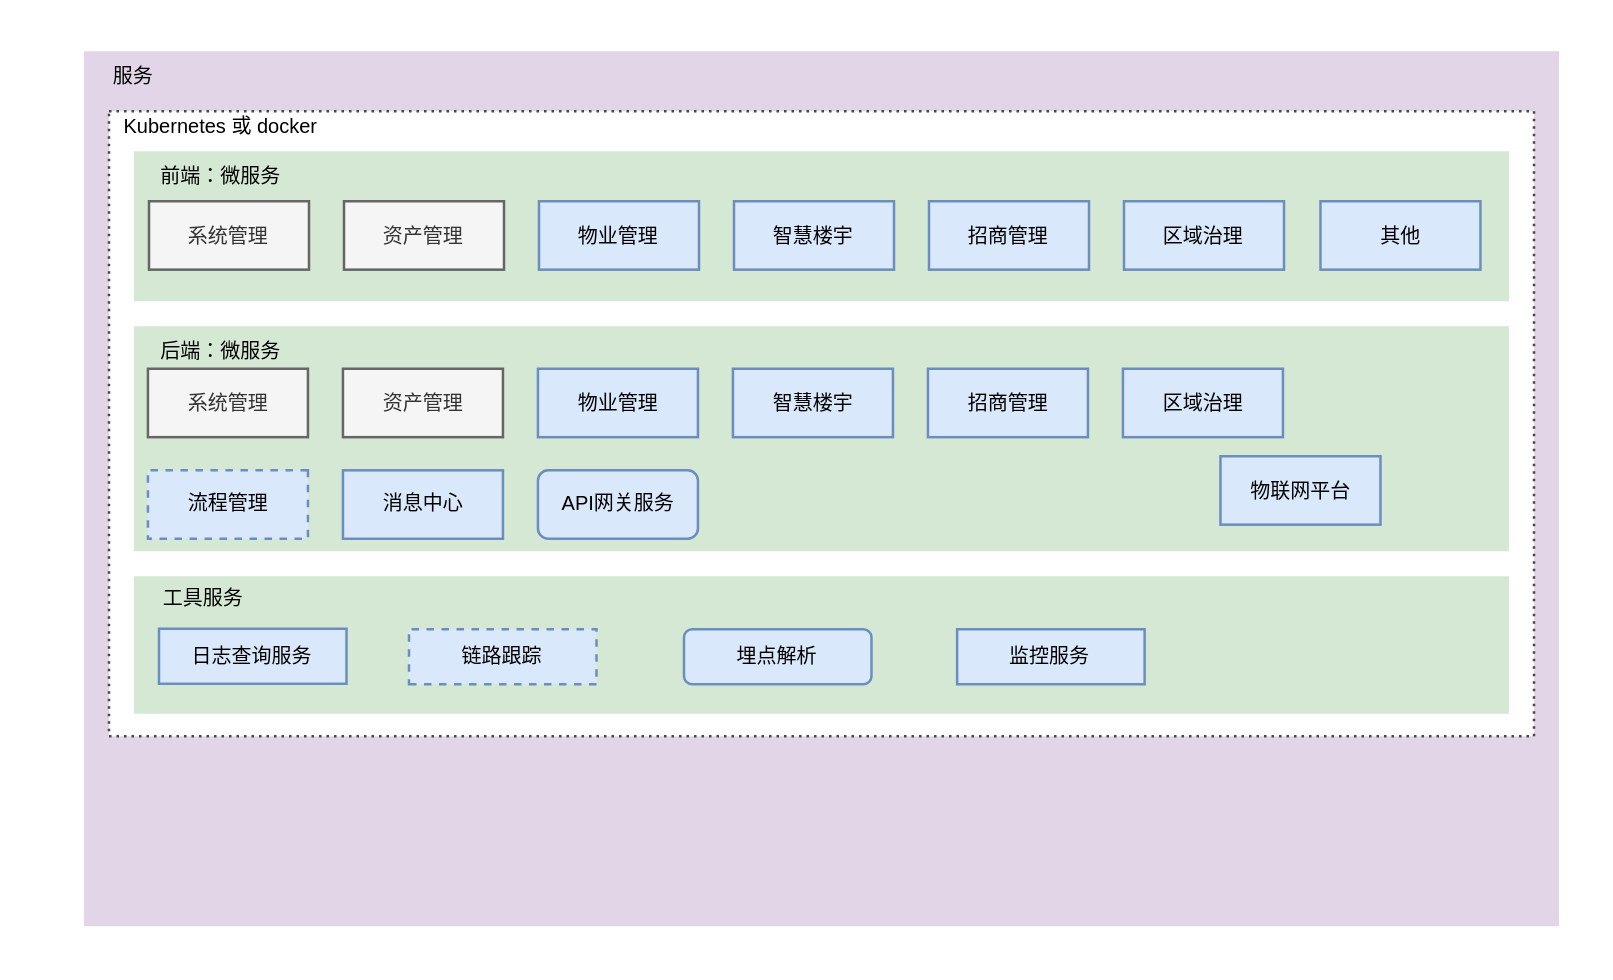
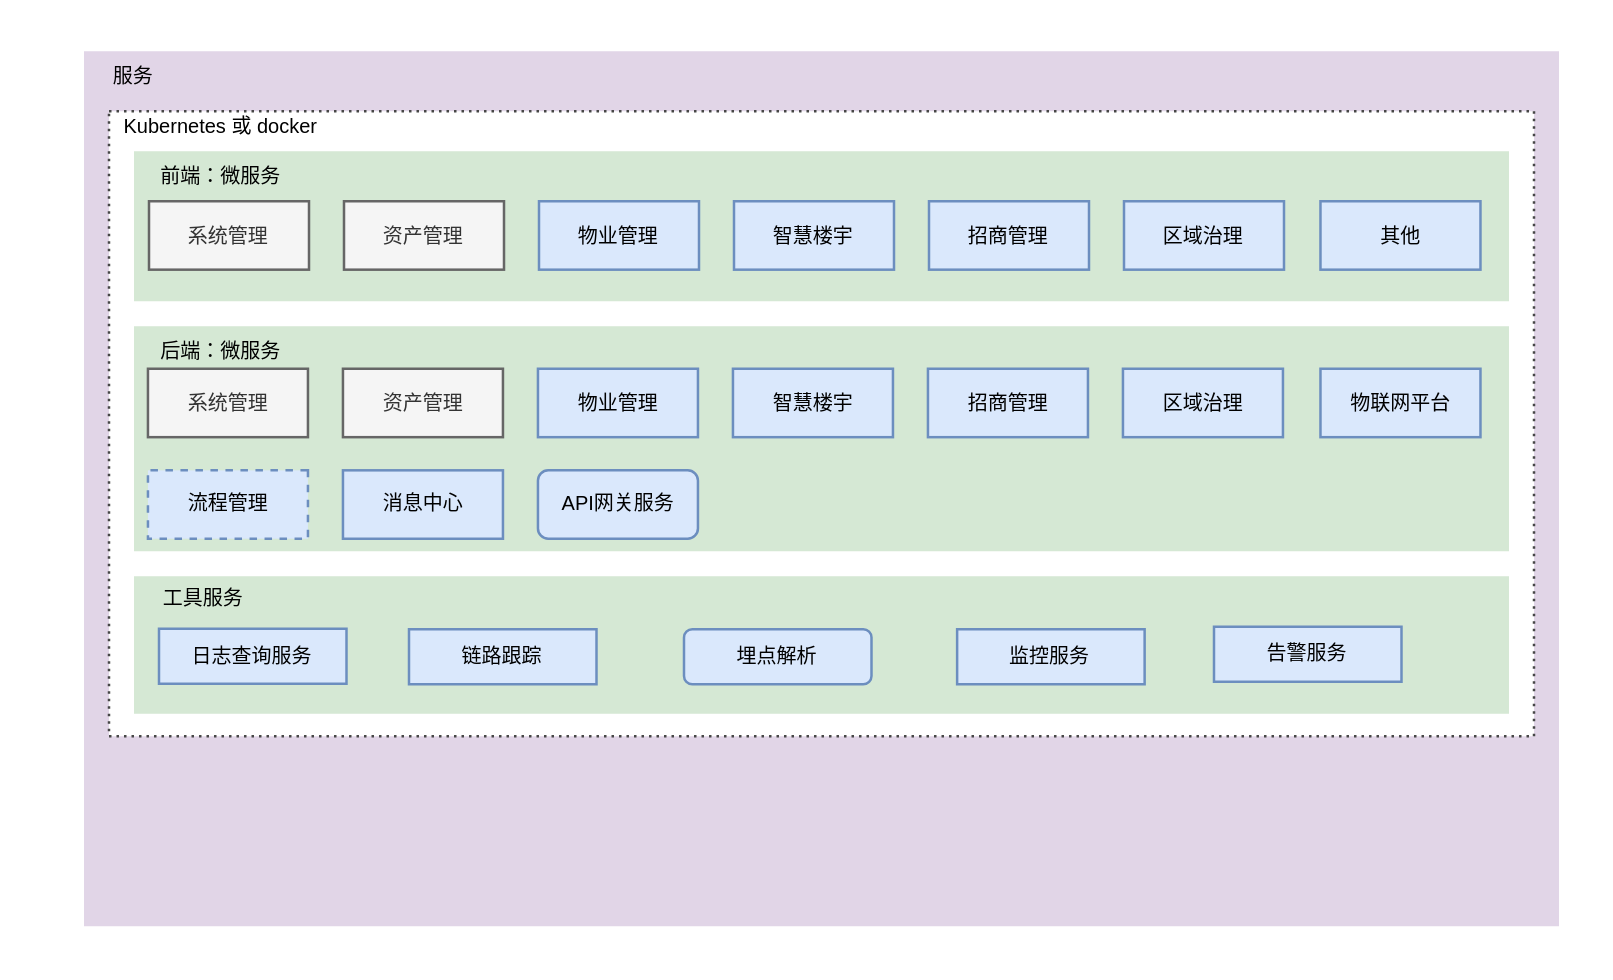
(1300, 490) -> (1400, 403)
none -> (1308, 654)
(503, 657) -> (503, 657)
